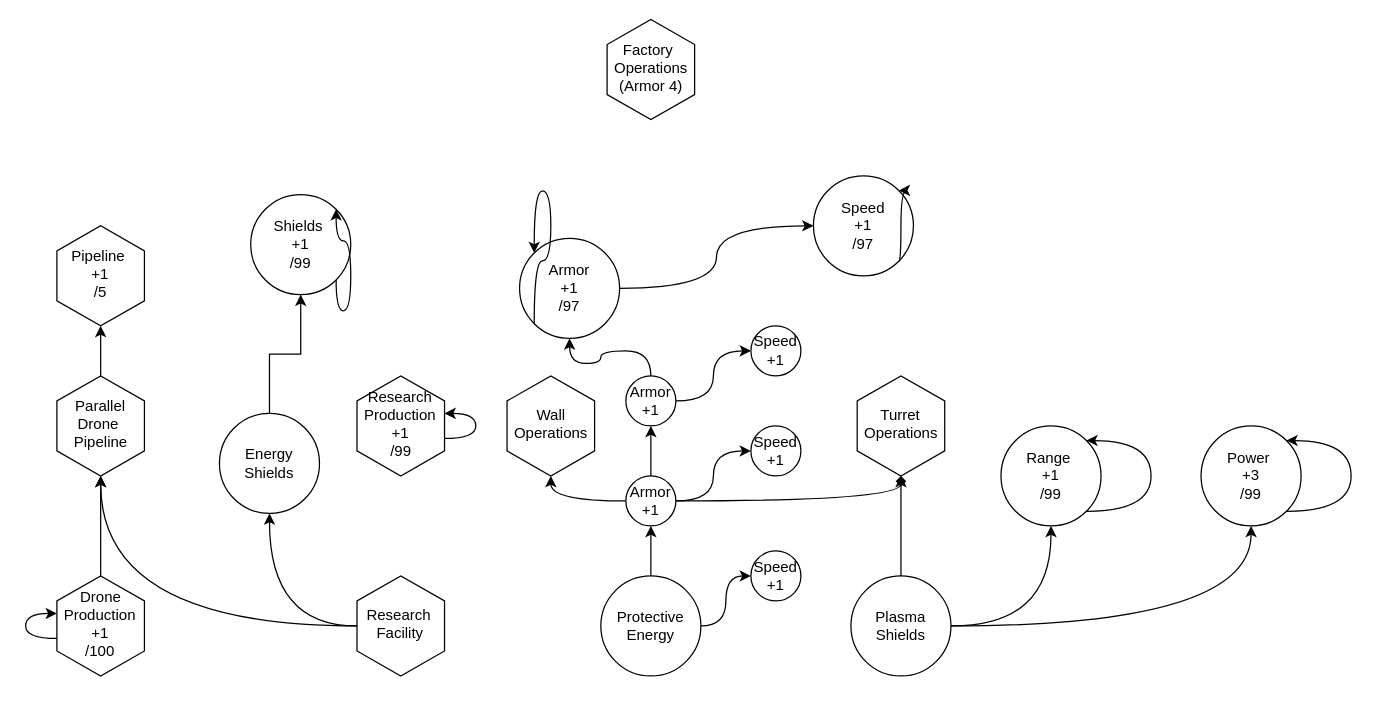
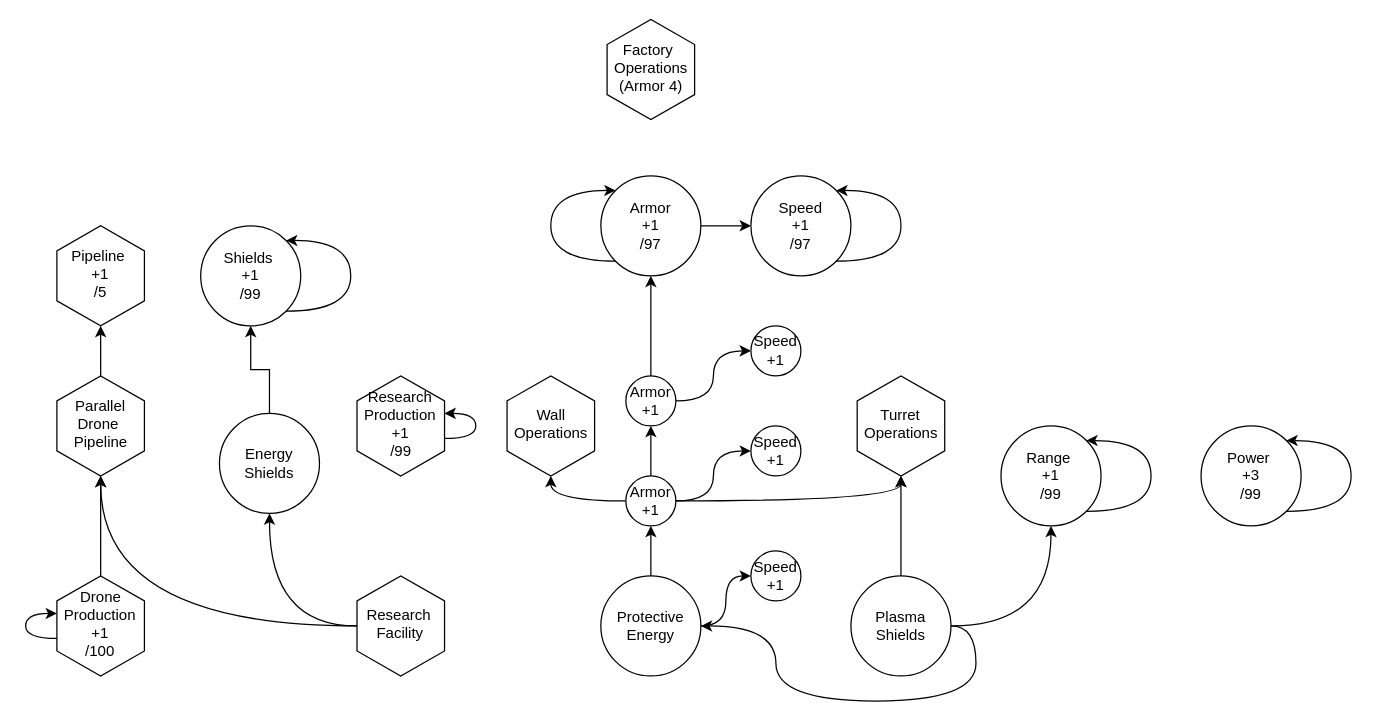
(863, 226) -> (801, 226)
(301, 244) -> (251, 276)
(569, 288) -> (651, 226)
(901, 486) -> (901, 486)
(1131, 613) -> (856, 700)
